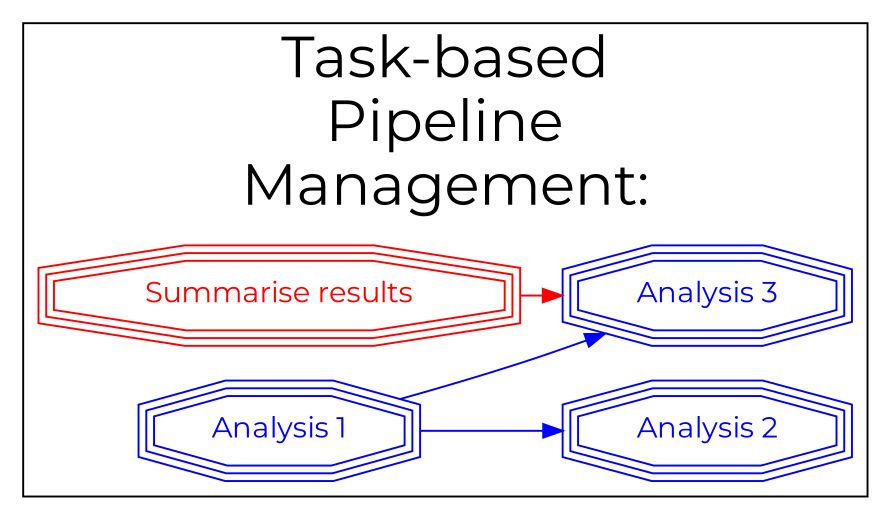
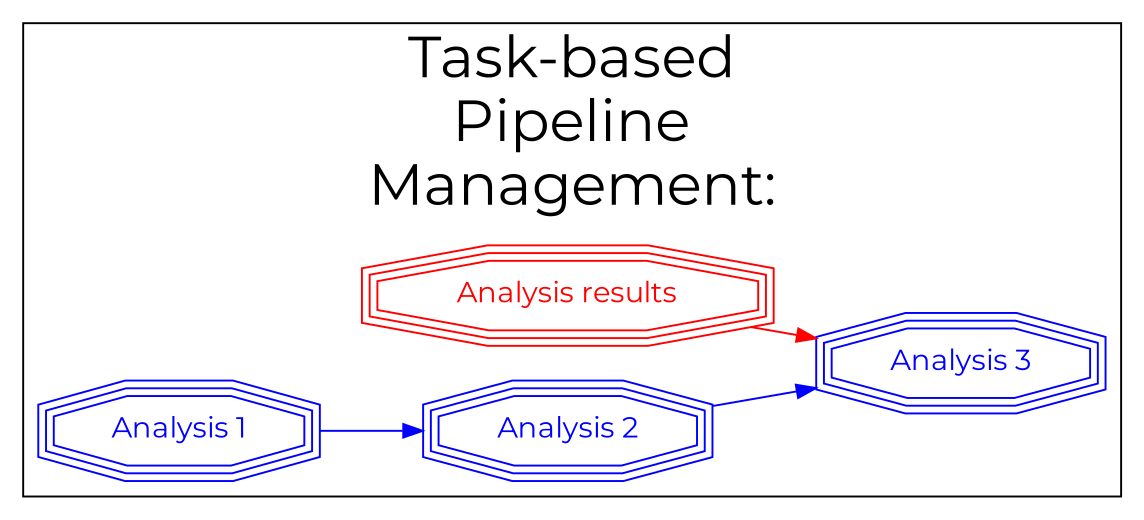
(279, 296) -> (568, 296)
(494, 371) -> (755, 399)
